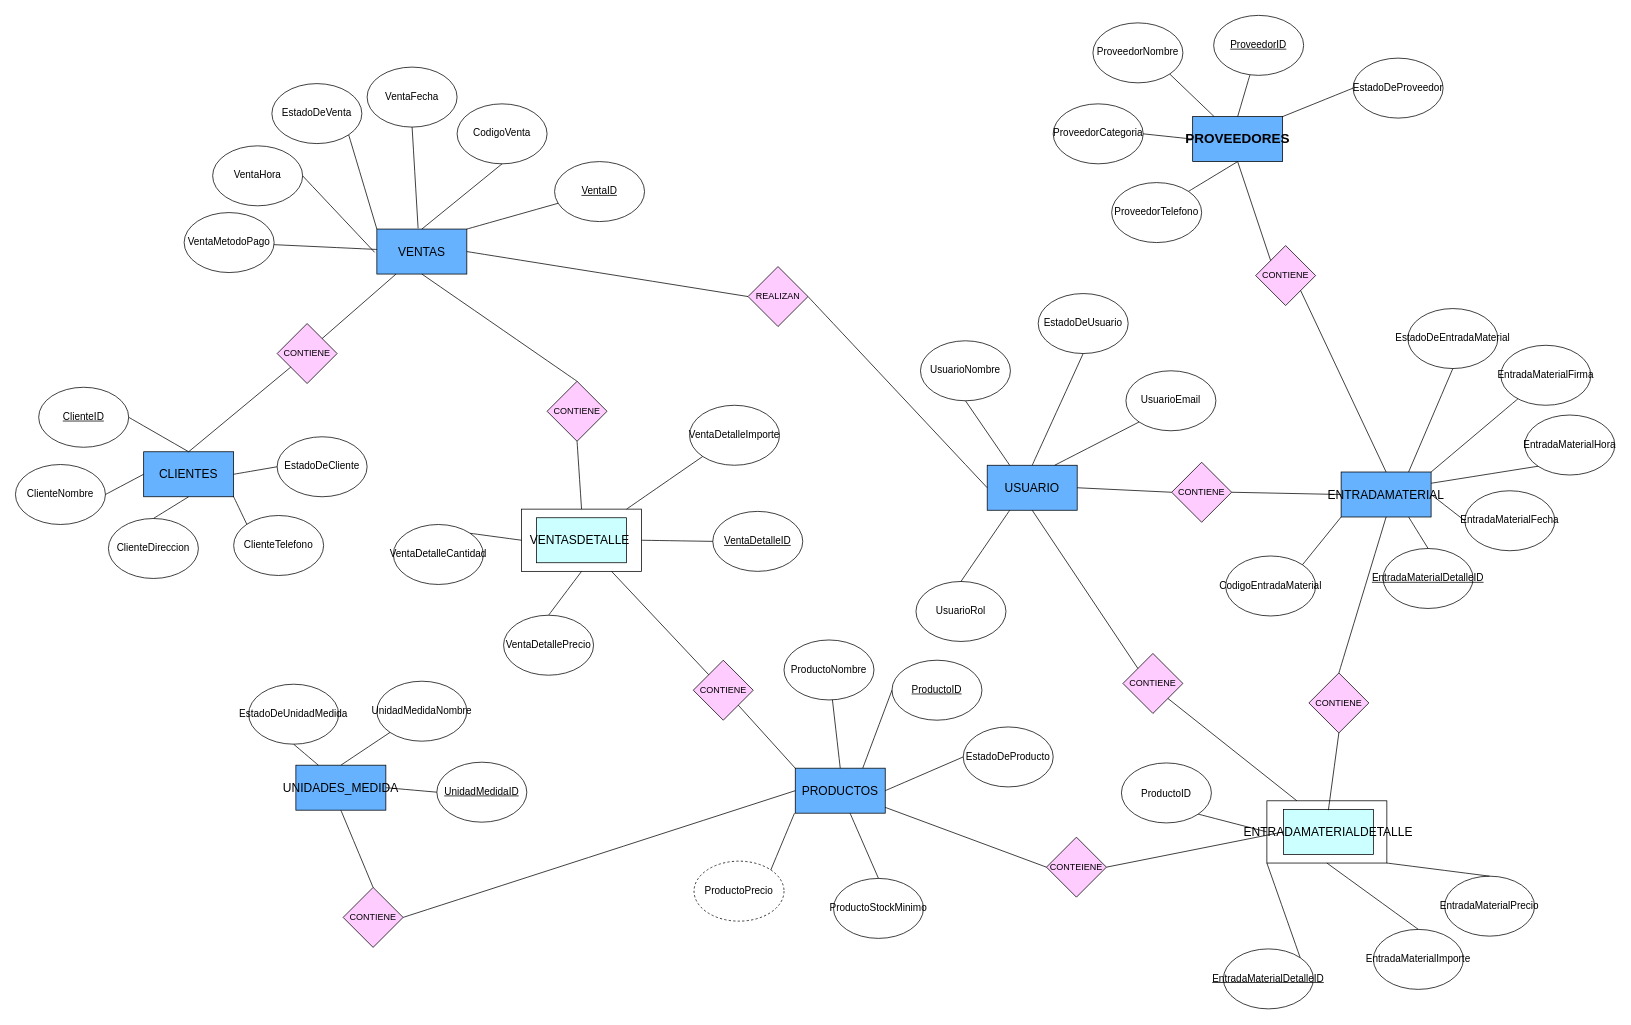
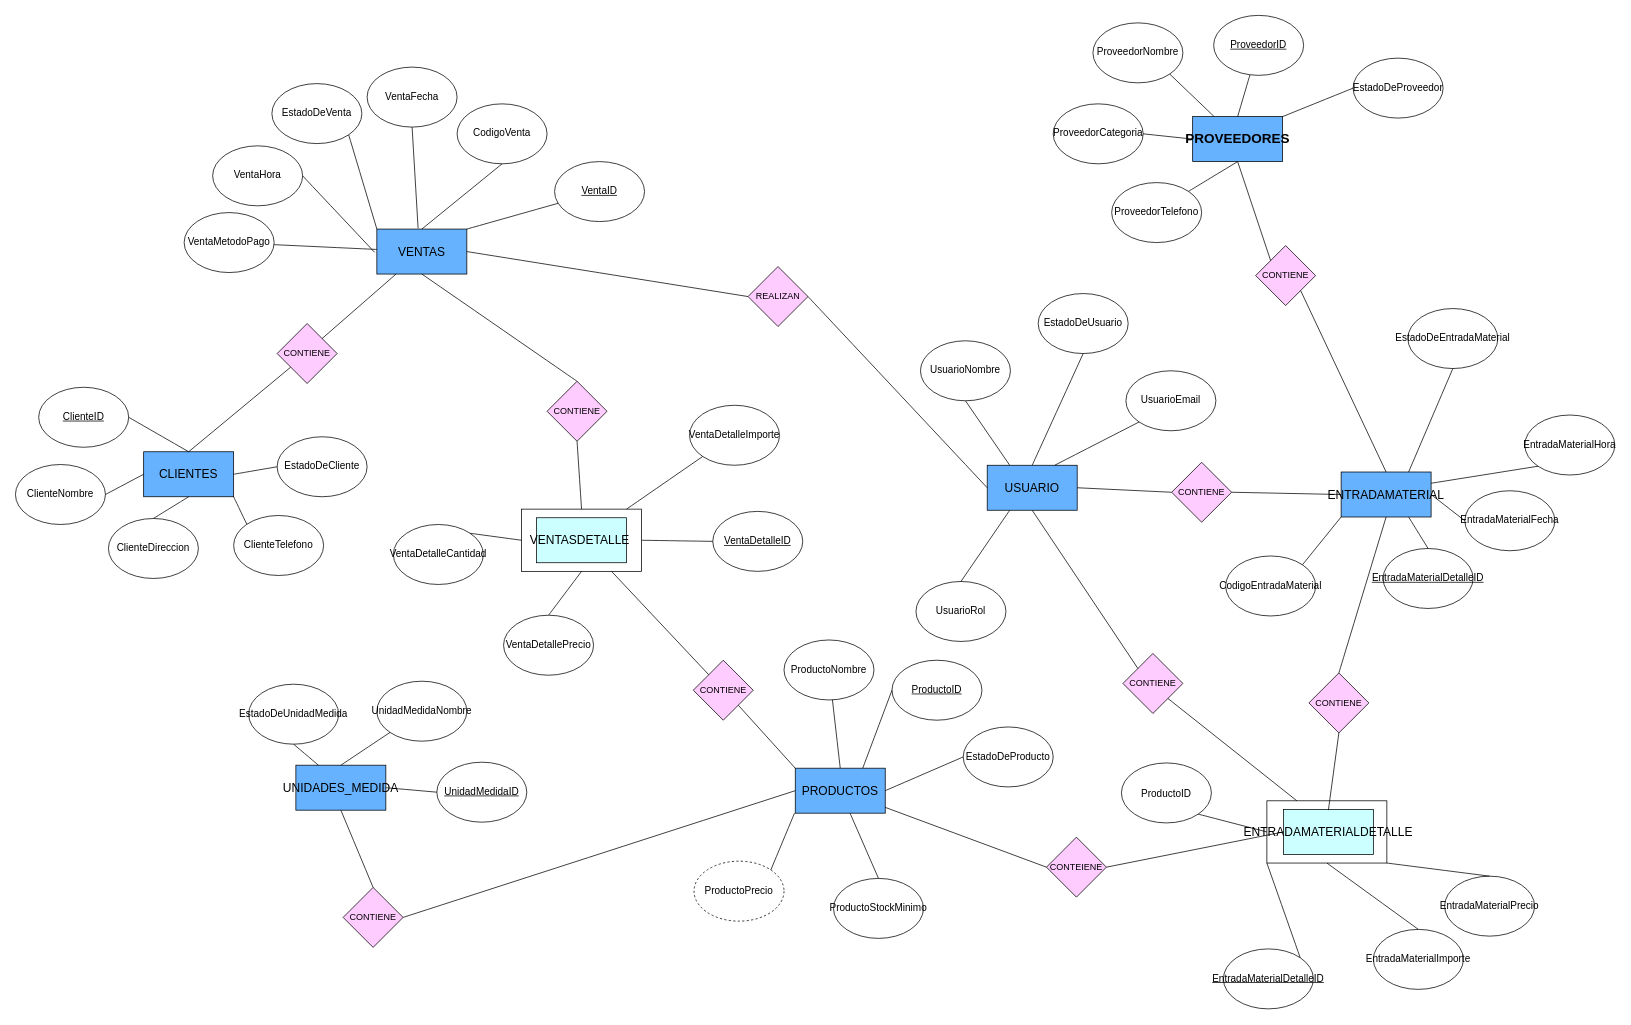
(1546, 375) -> none
(1474, 436) -> none
